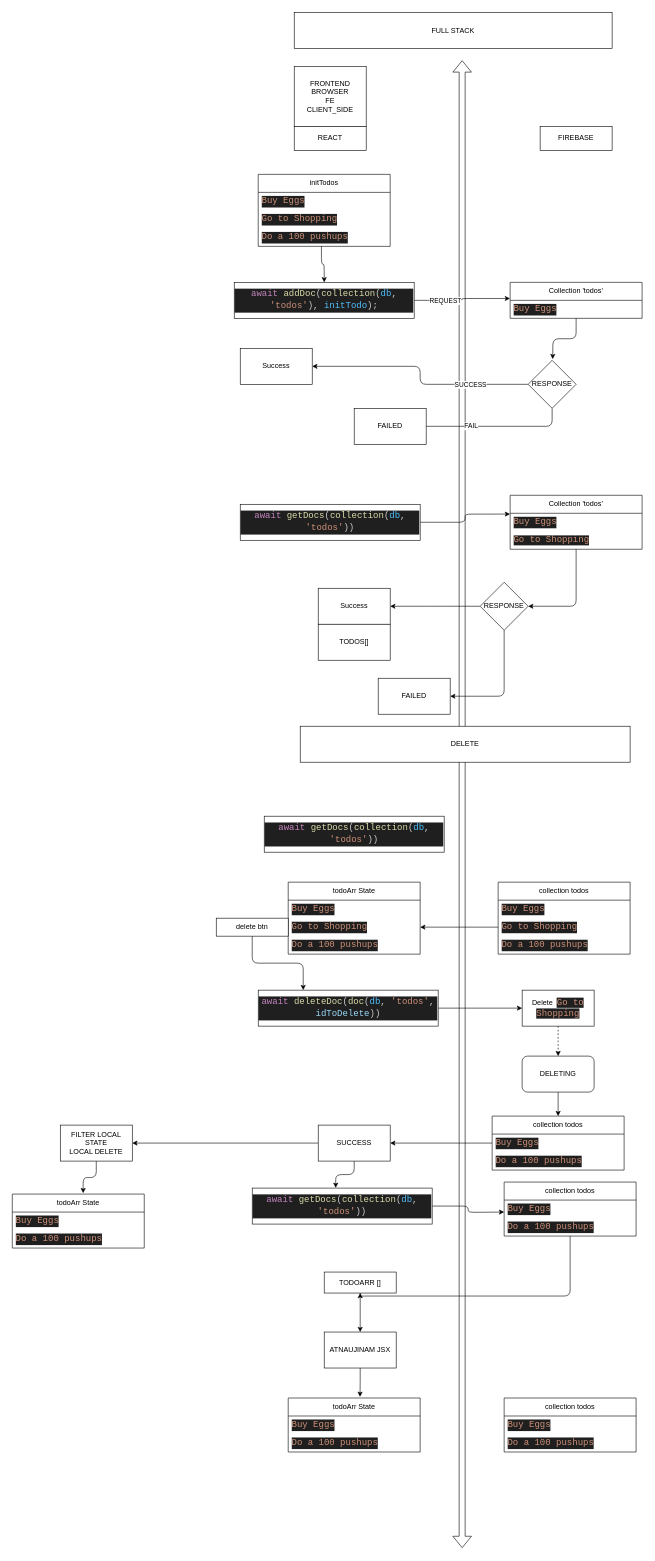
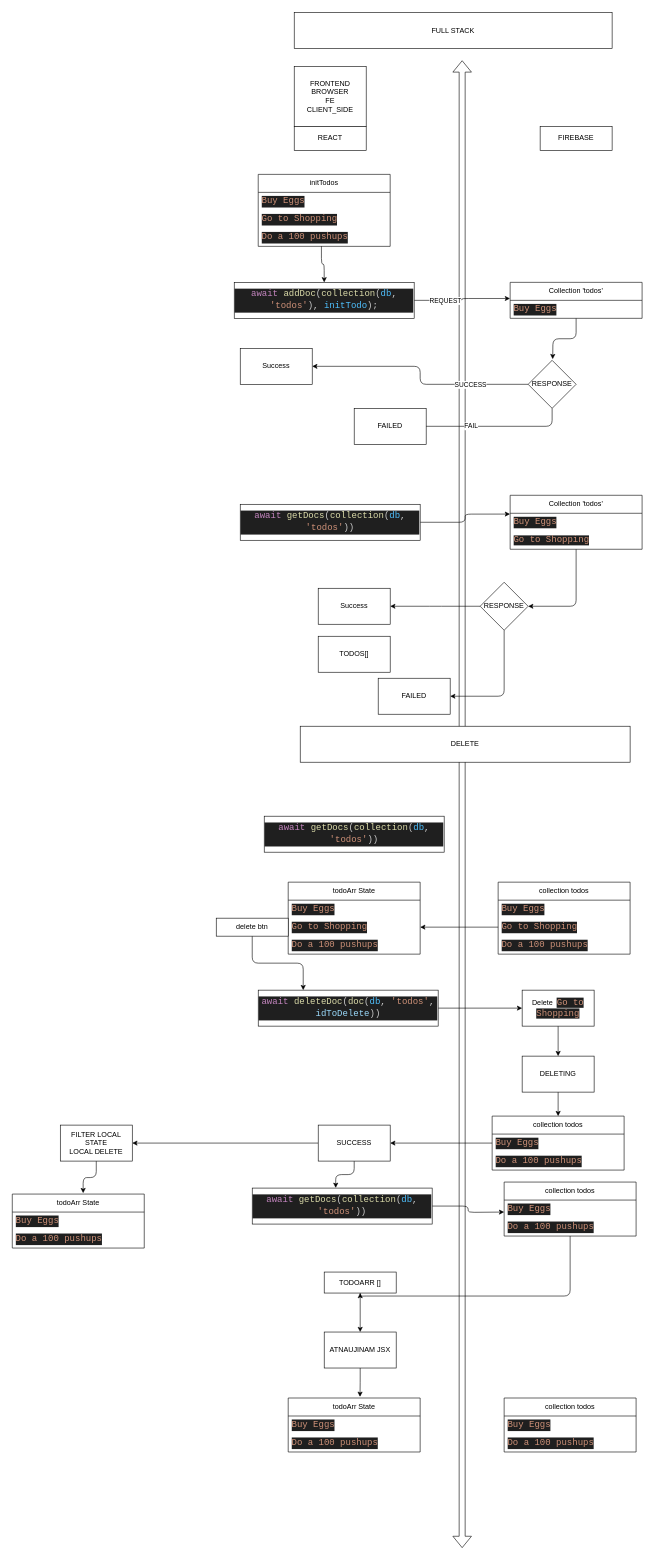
(354, 642) -> (354, 654)
(558, 1039) -> (558, 1039)
(558, 1074) -> (558, 1074)
